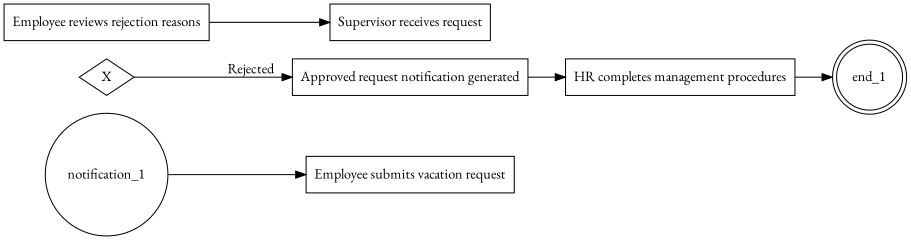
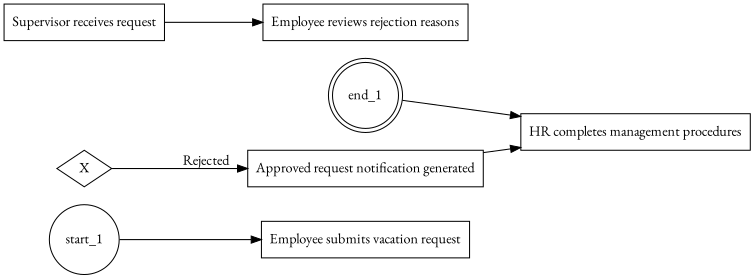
(264, 22) -> (209, 22)
(809, 77) -> (456, 108)
(107, 175) -> (84, 240)
